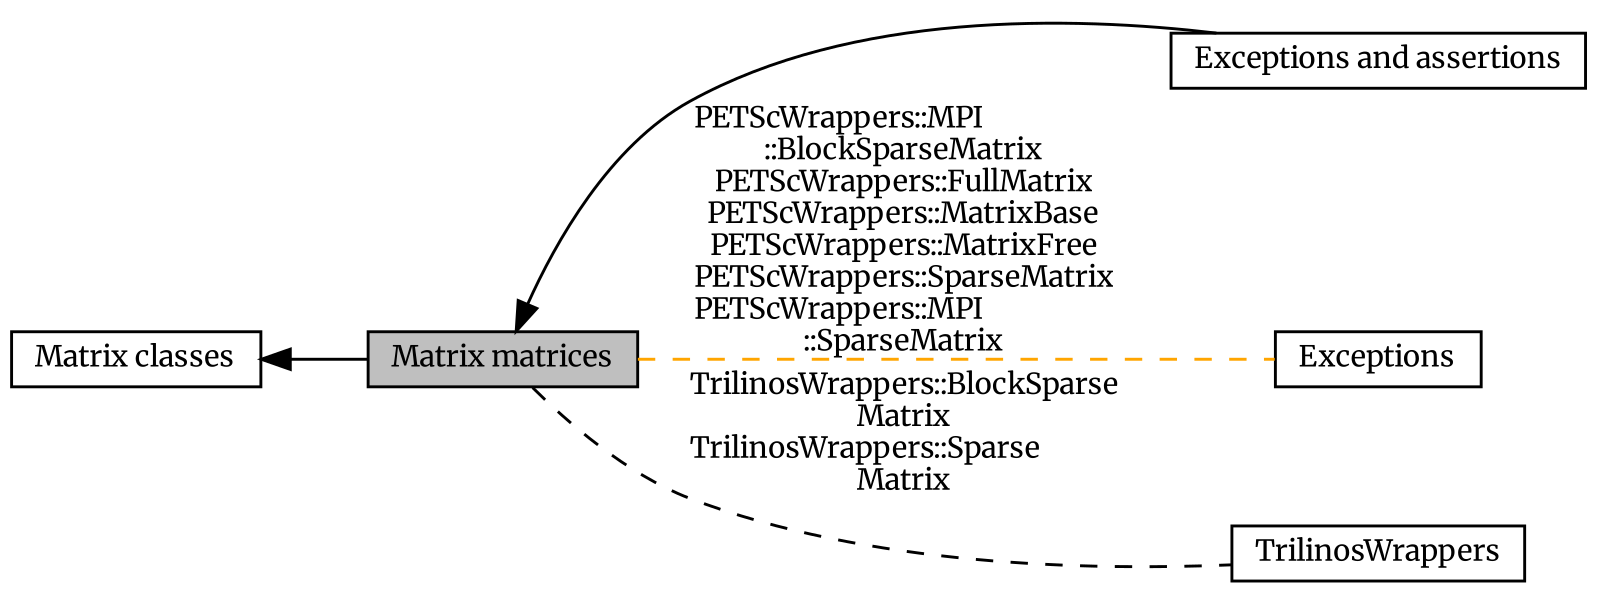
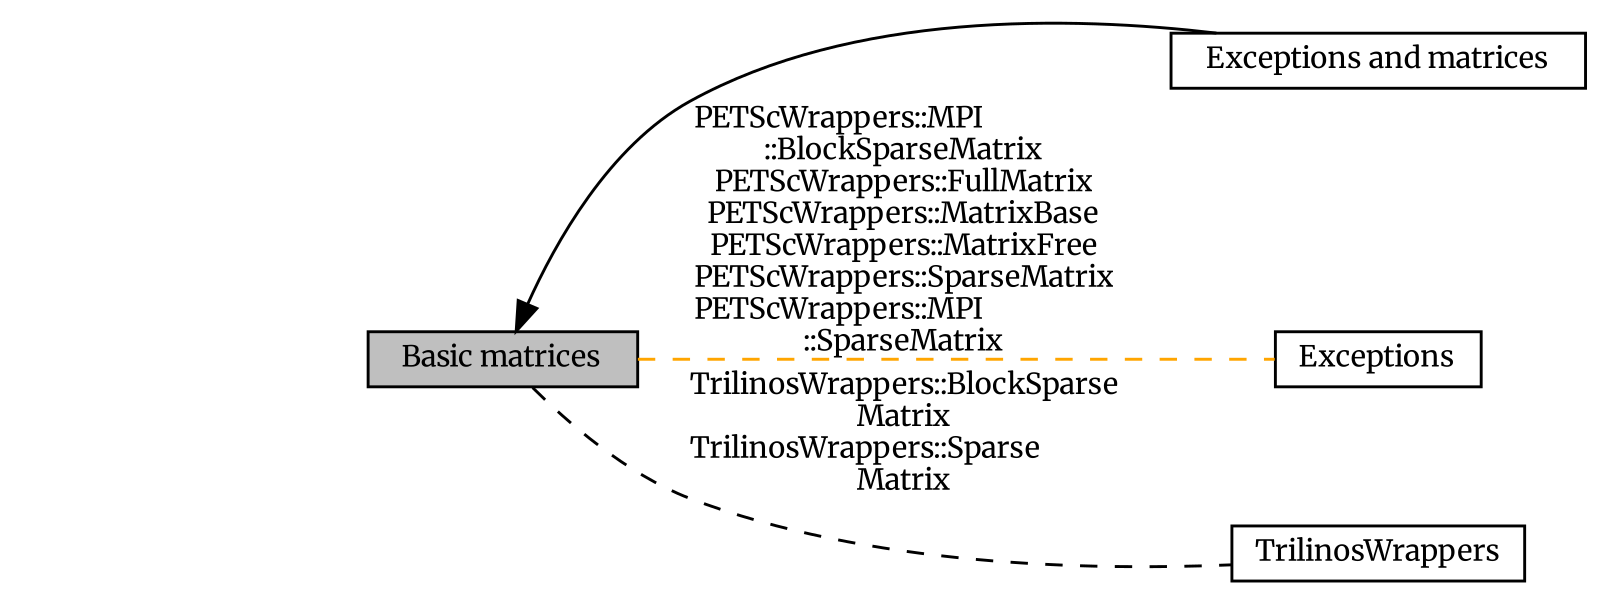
(1378, 61) -> (1378, 61)
(136, 359) -> none
(503, 359) -> (503, 359)
